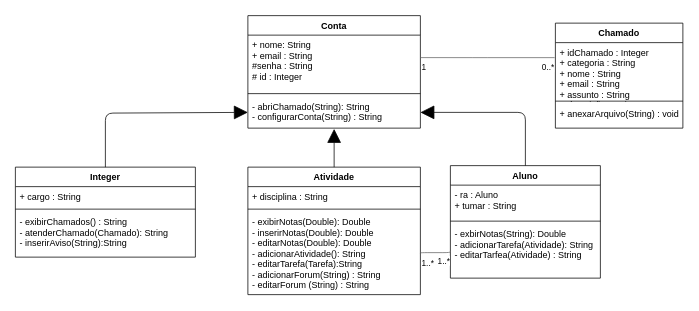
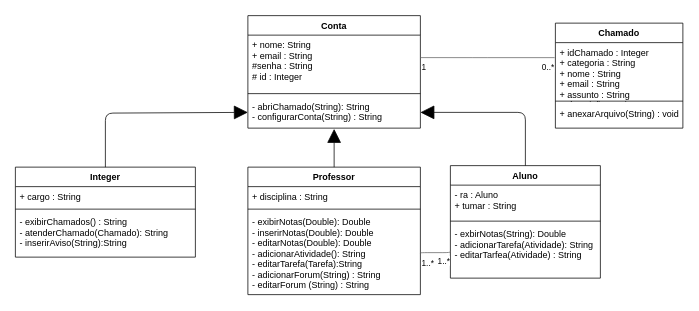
(334, 177) -> (334, 177)
